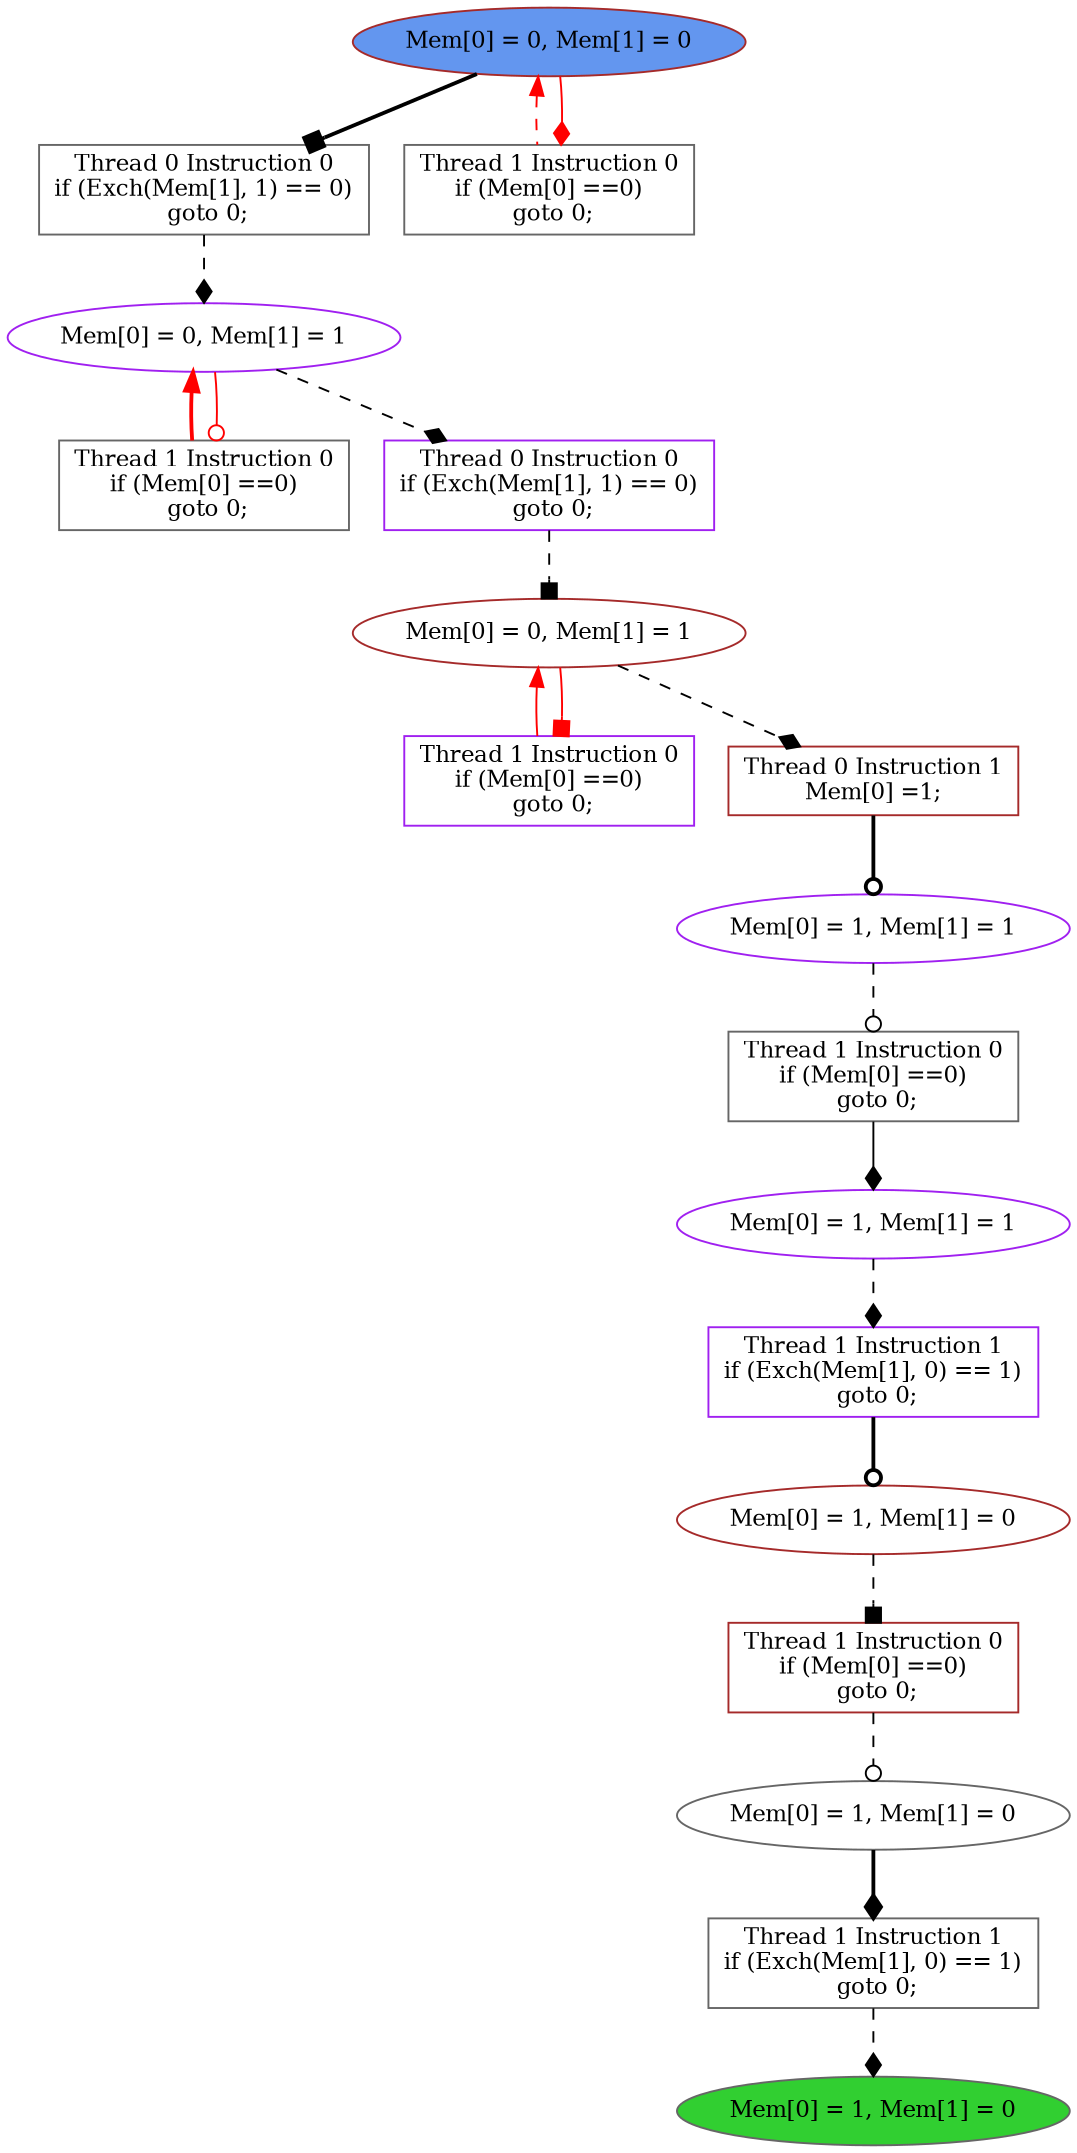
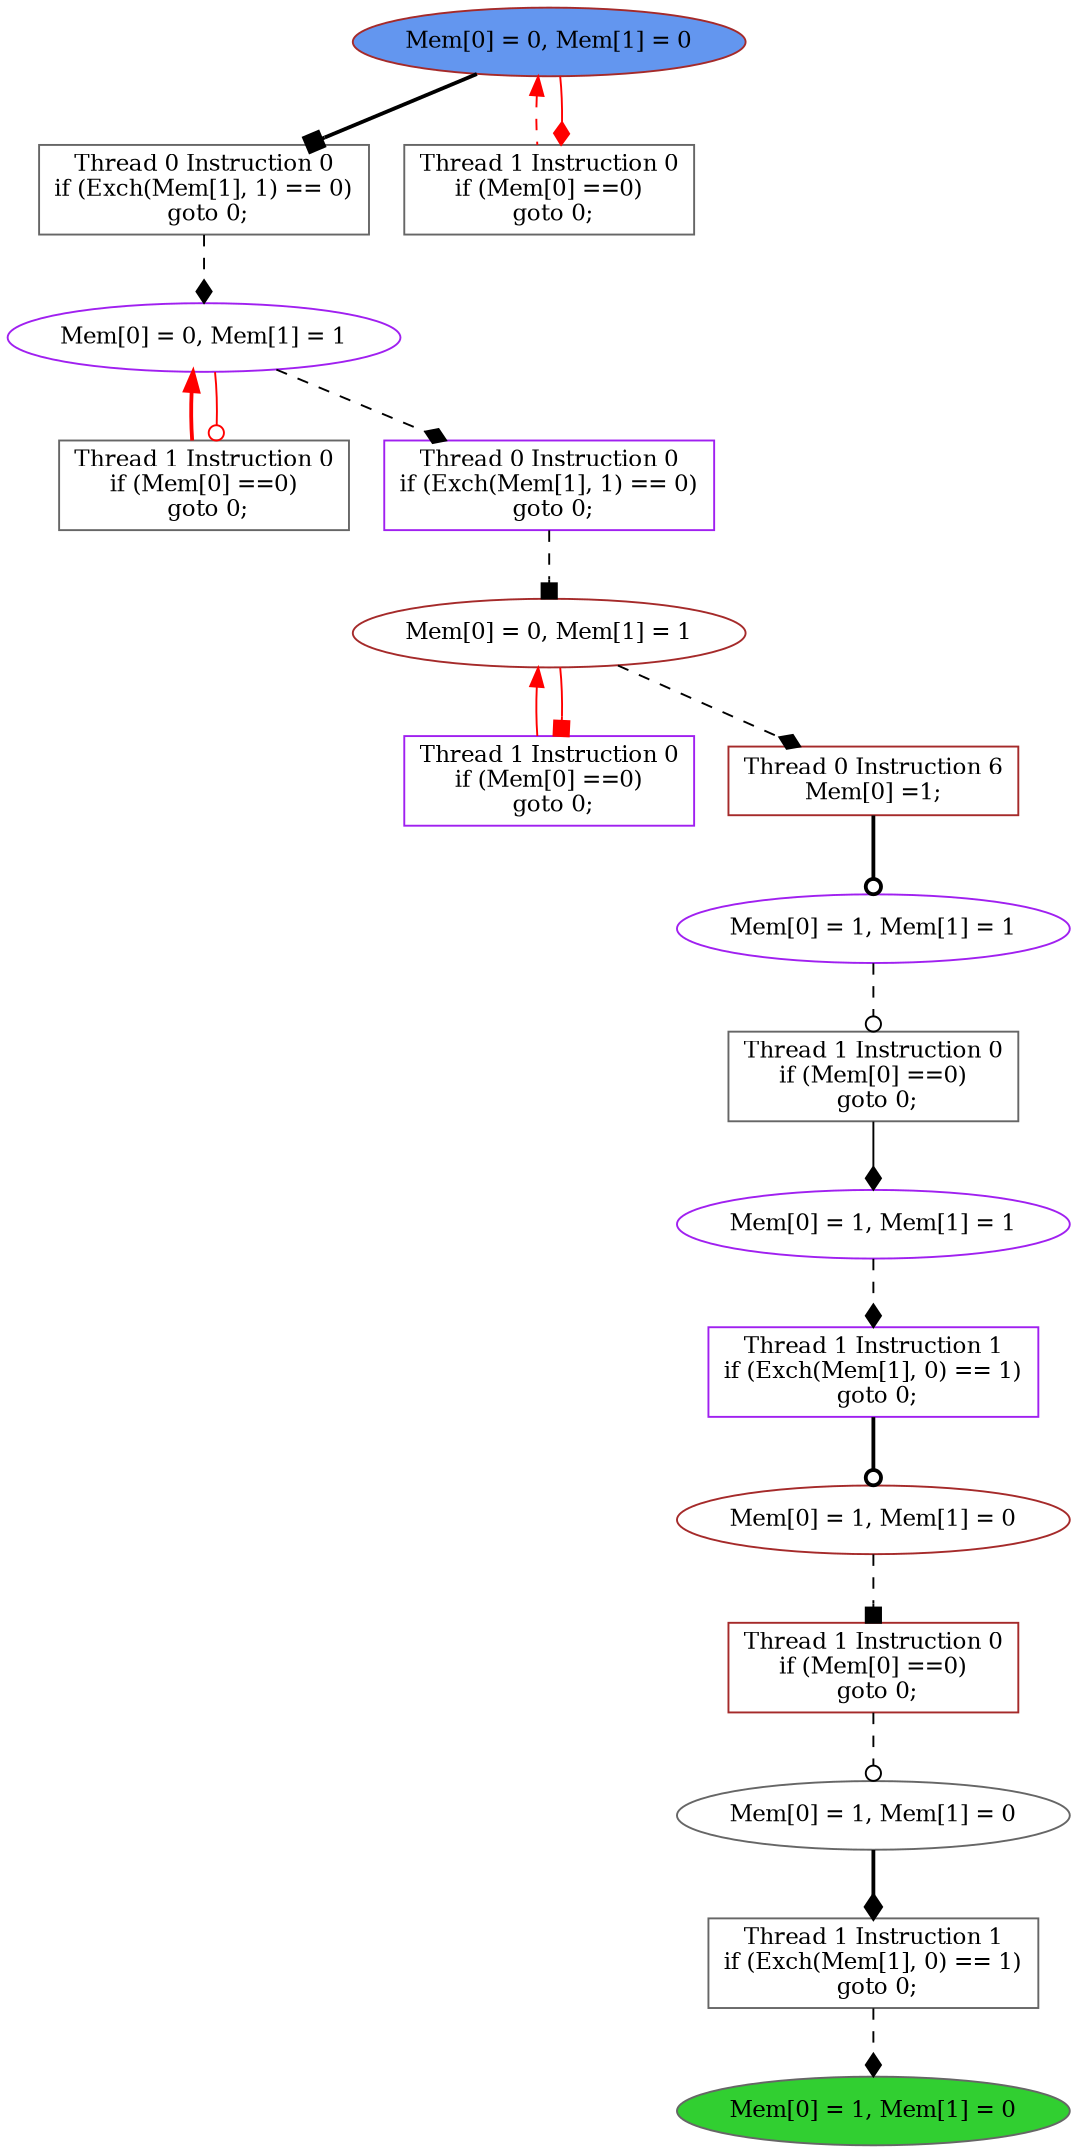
(873, 781) -> (873, 781)
